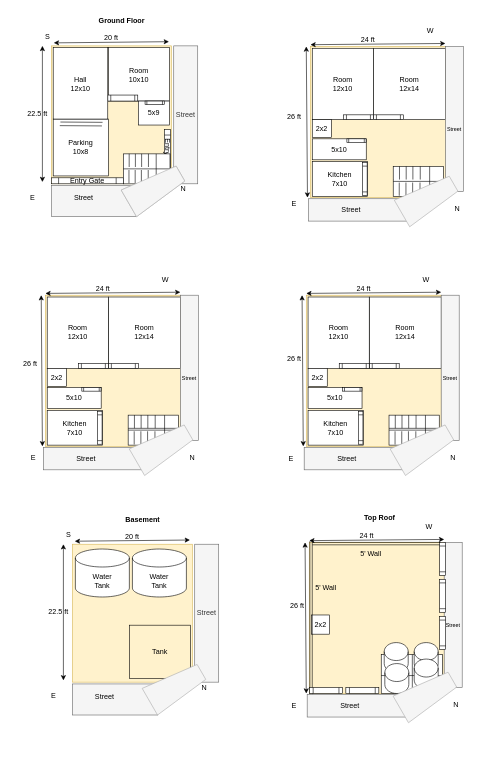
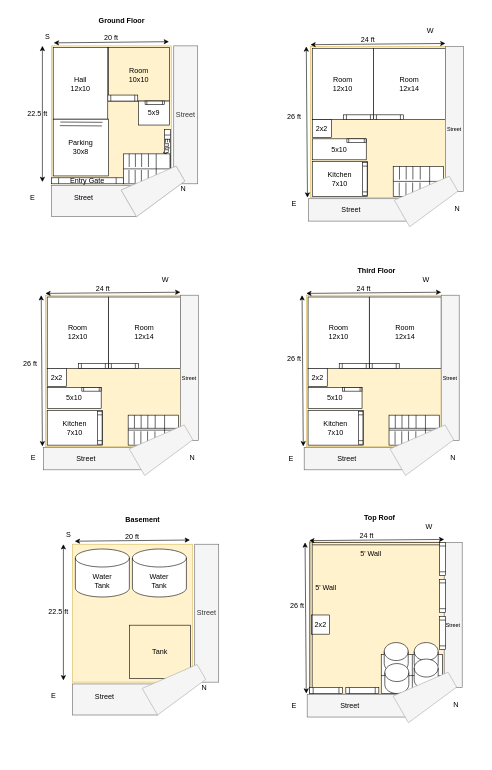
(139, 74) -> (139, 74)
(81, 147) -> (81, 147)
none -> (377, 271)
